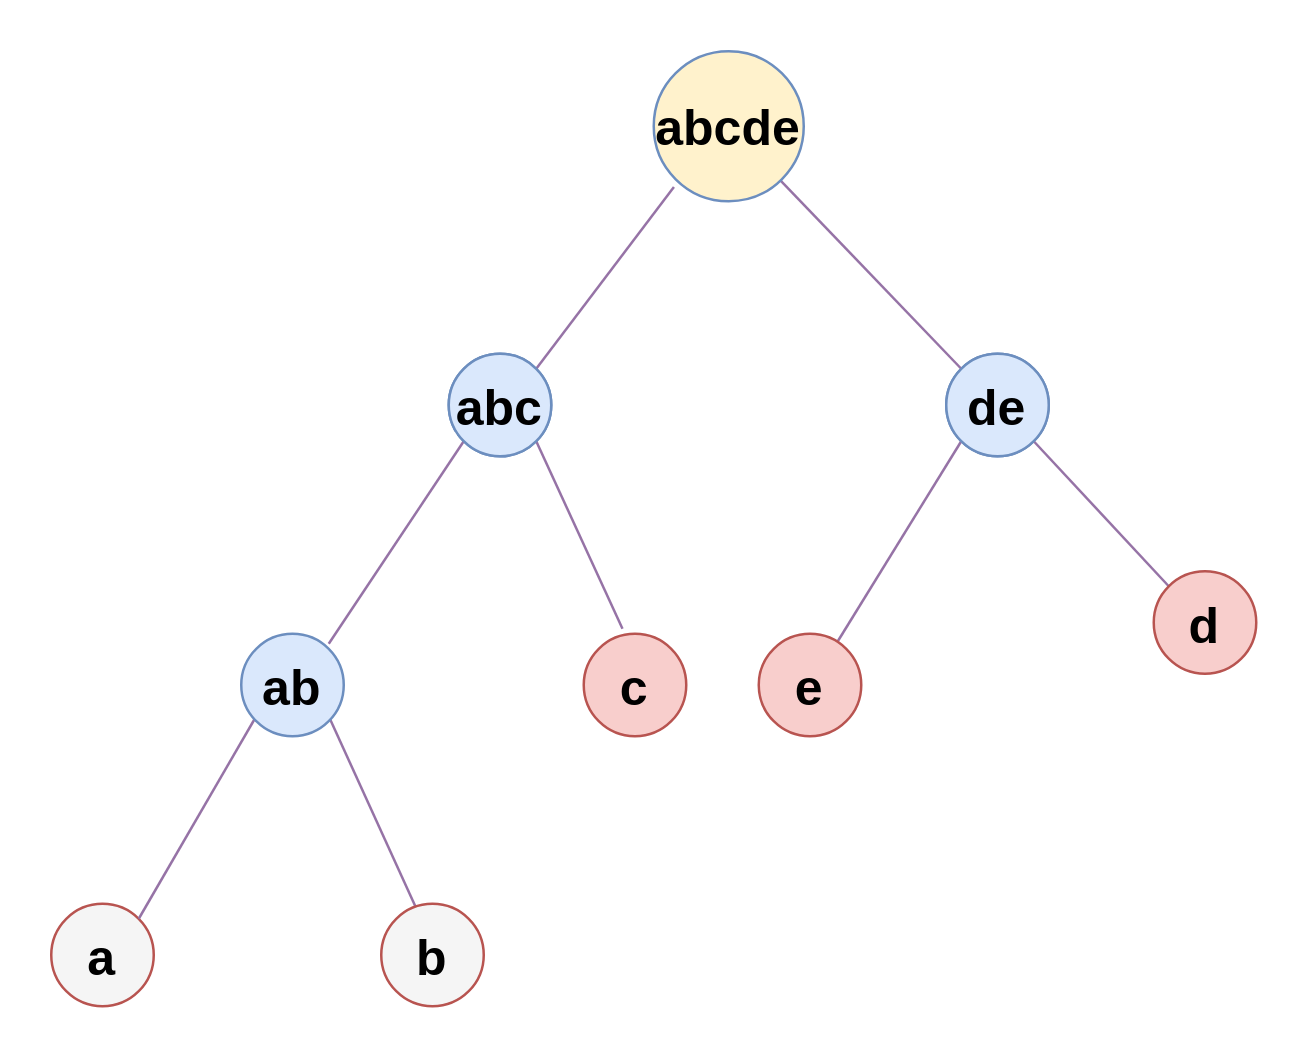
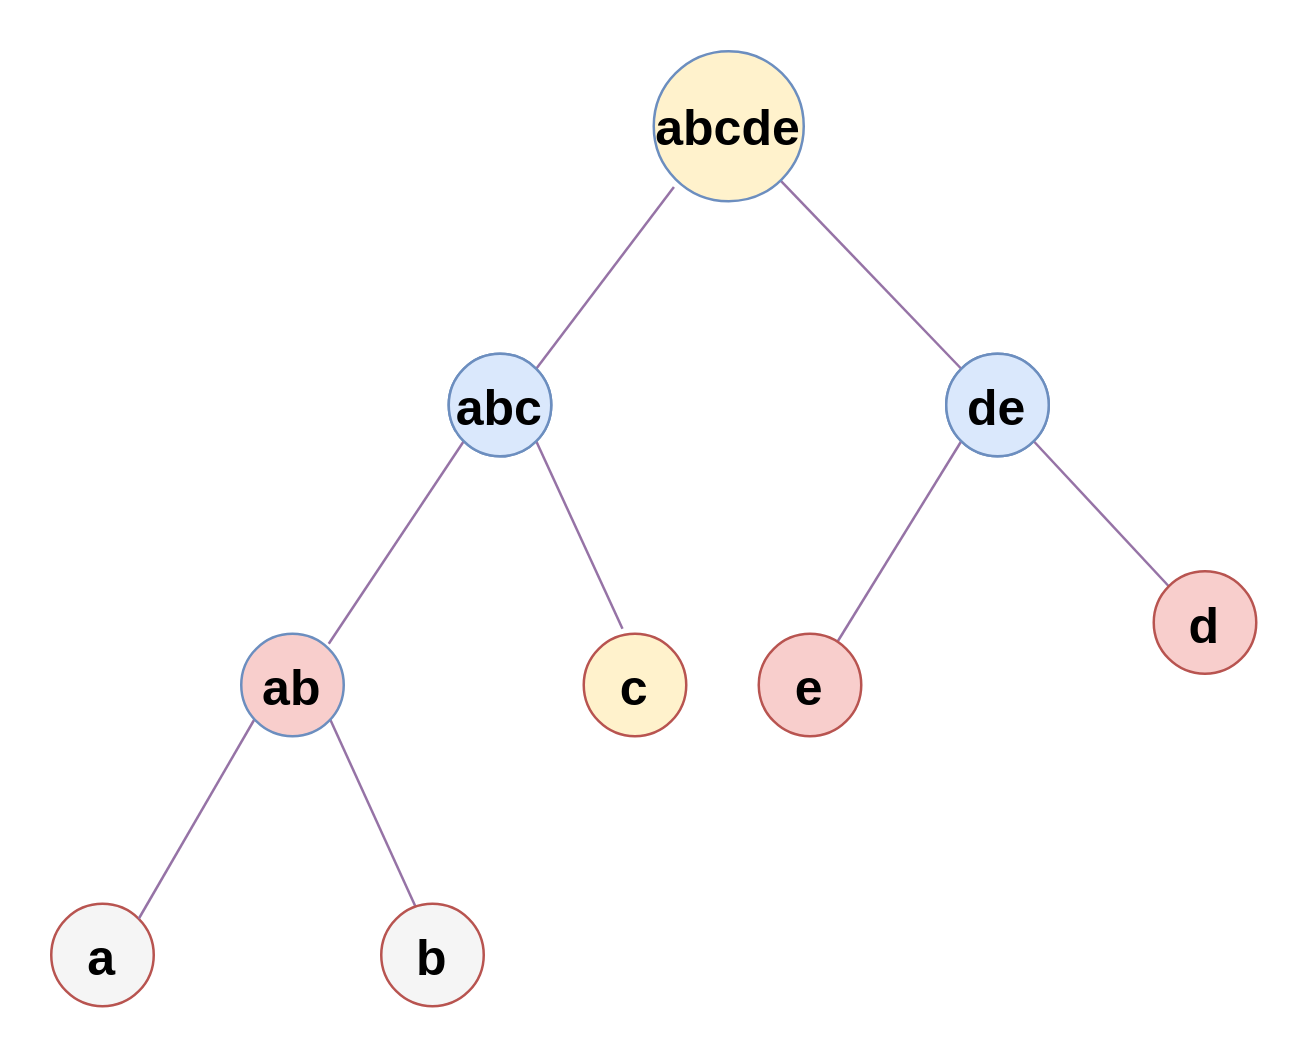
(293, 685) -> (293, 685)
(635, 685) -> (635, 685)
